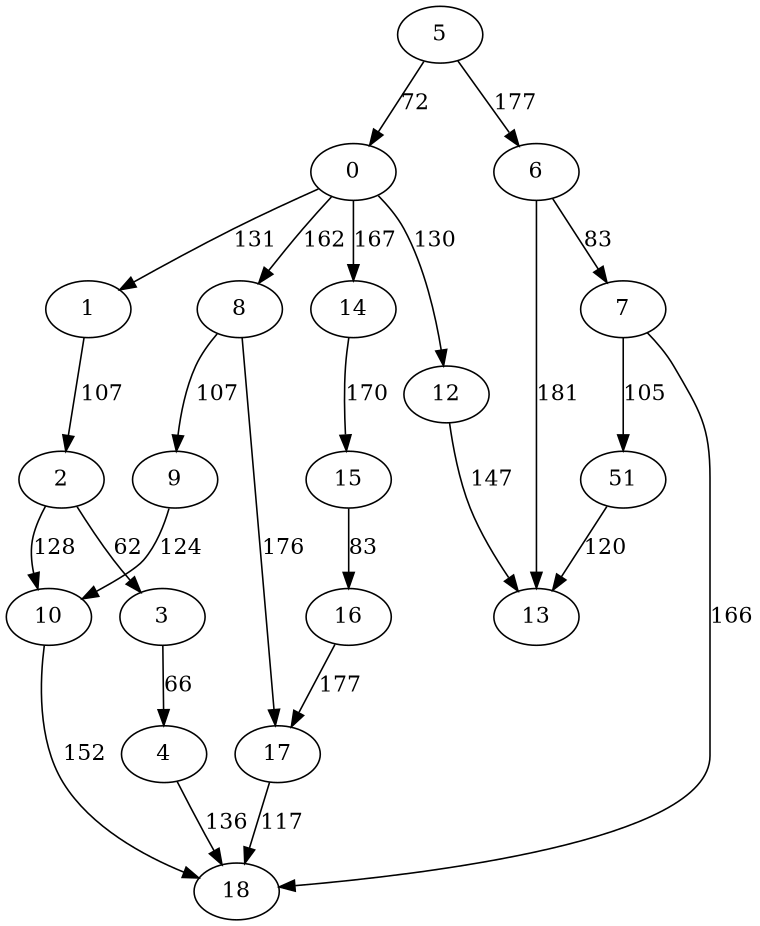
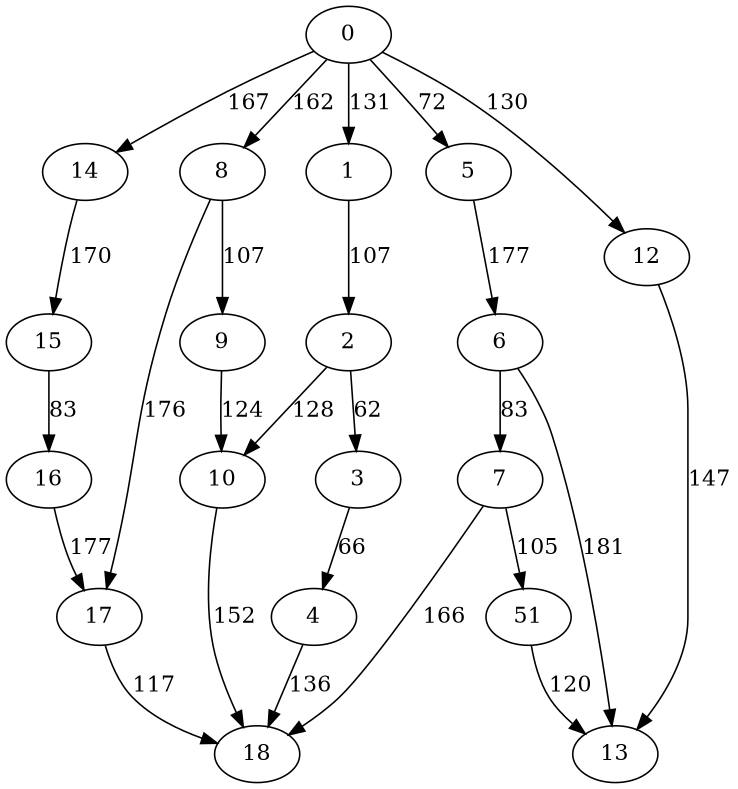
(401, 97) -> (404, 97)
